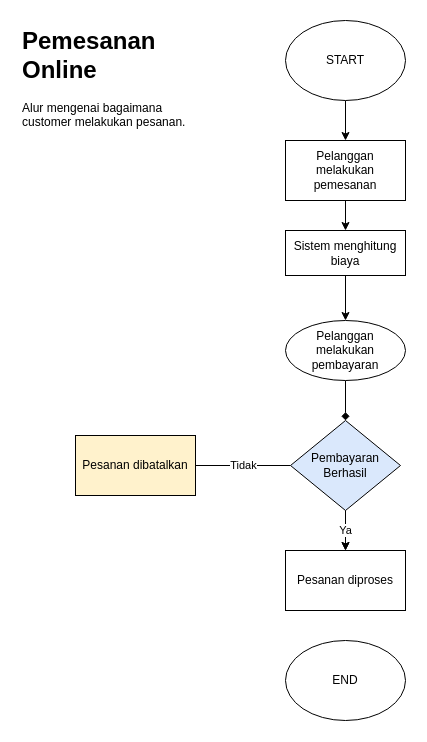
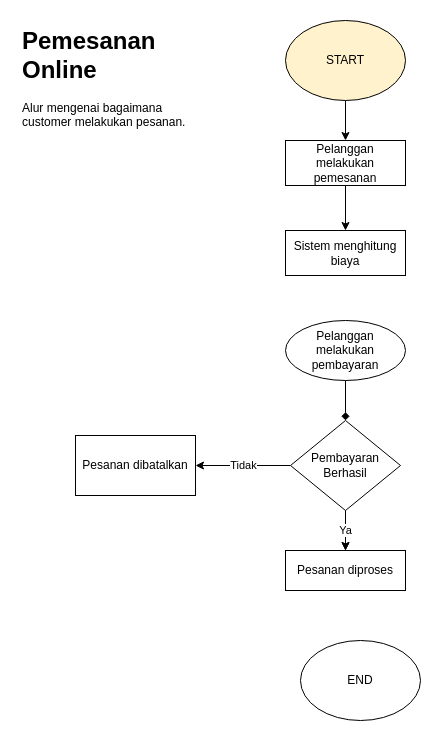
(346, 61) -> (346, 61)
(346, 171) -> (346, 163)
(346, 295) -> none
(136, 466) -> (136, 466)
(201, 466) -> (204, 466)
(346, 466) -> (346, 466)
(346, 581) -> (346, 571)
(346, 681) -> (361, 681)
